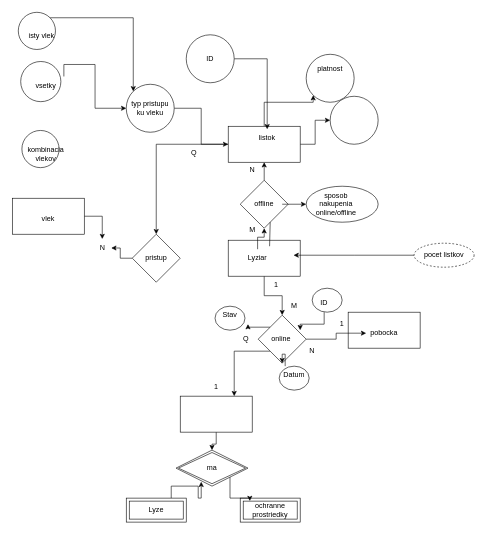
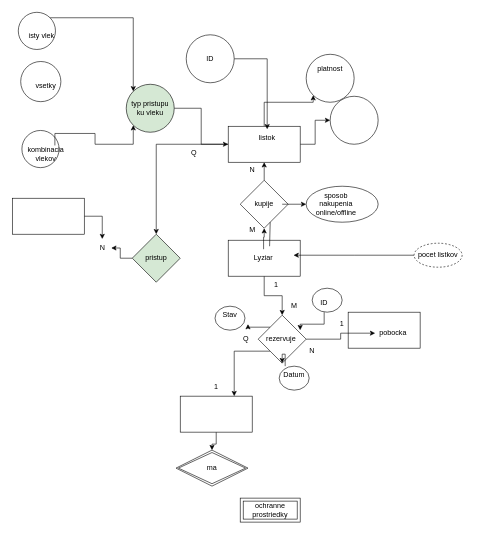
(79, 65) -> none
(150, 108) -> (150, 108)
none -> (75, 134)
(264, 204) -> (264, 204)
(48, 219) -> none
(444, 255) -> (438, 255)
(156, 258) -> (156, 258)
(258, 258) -> (264, 258)
(384, 333) -> (393, 333)
(282, 339) -> (282, 339)
(198, 495) -> none
(230, 497) -> none
(156, 510) -> none
